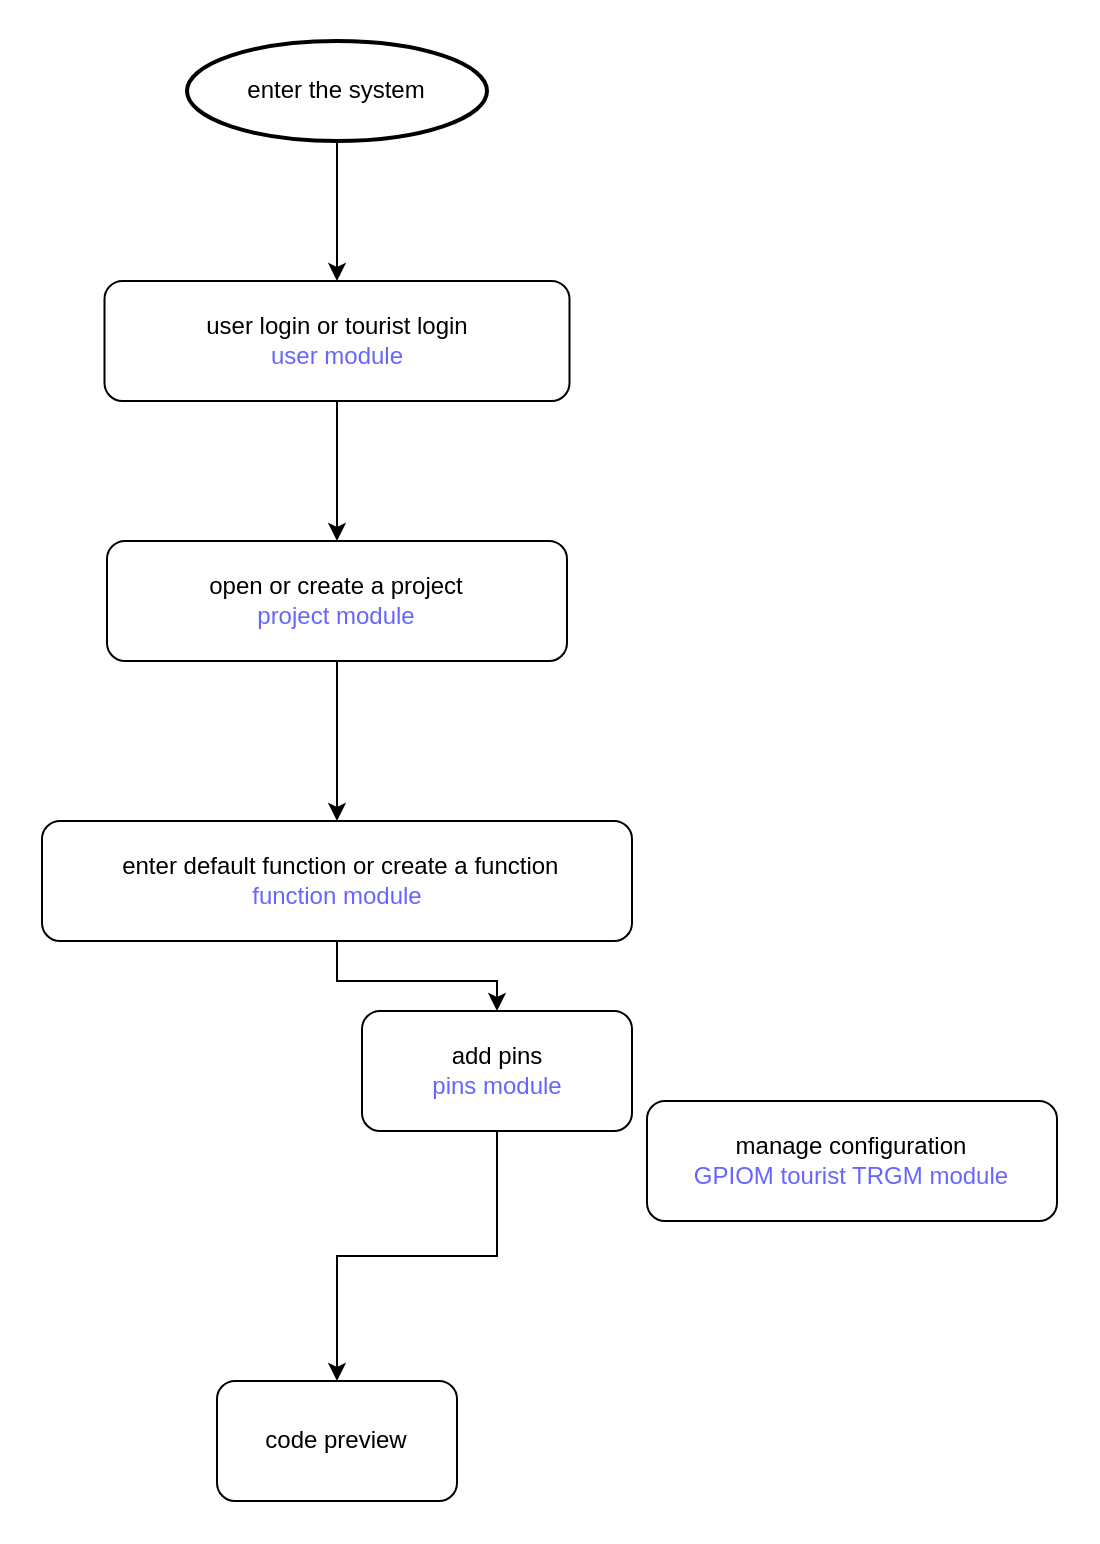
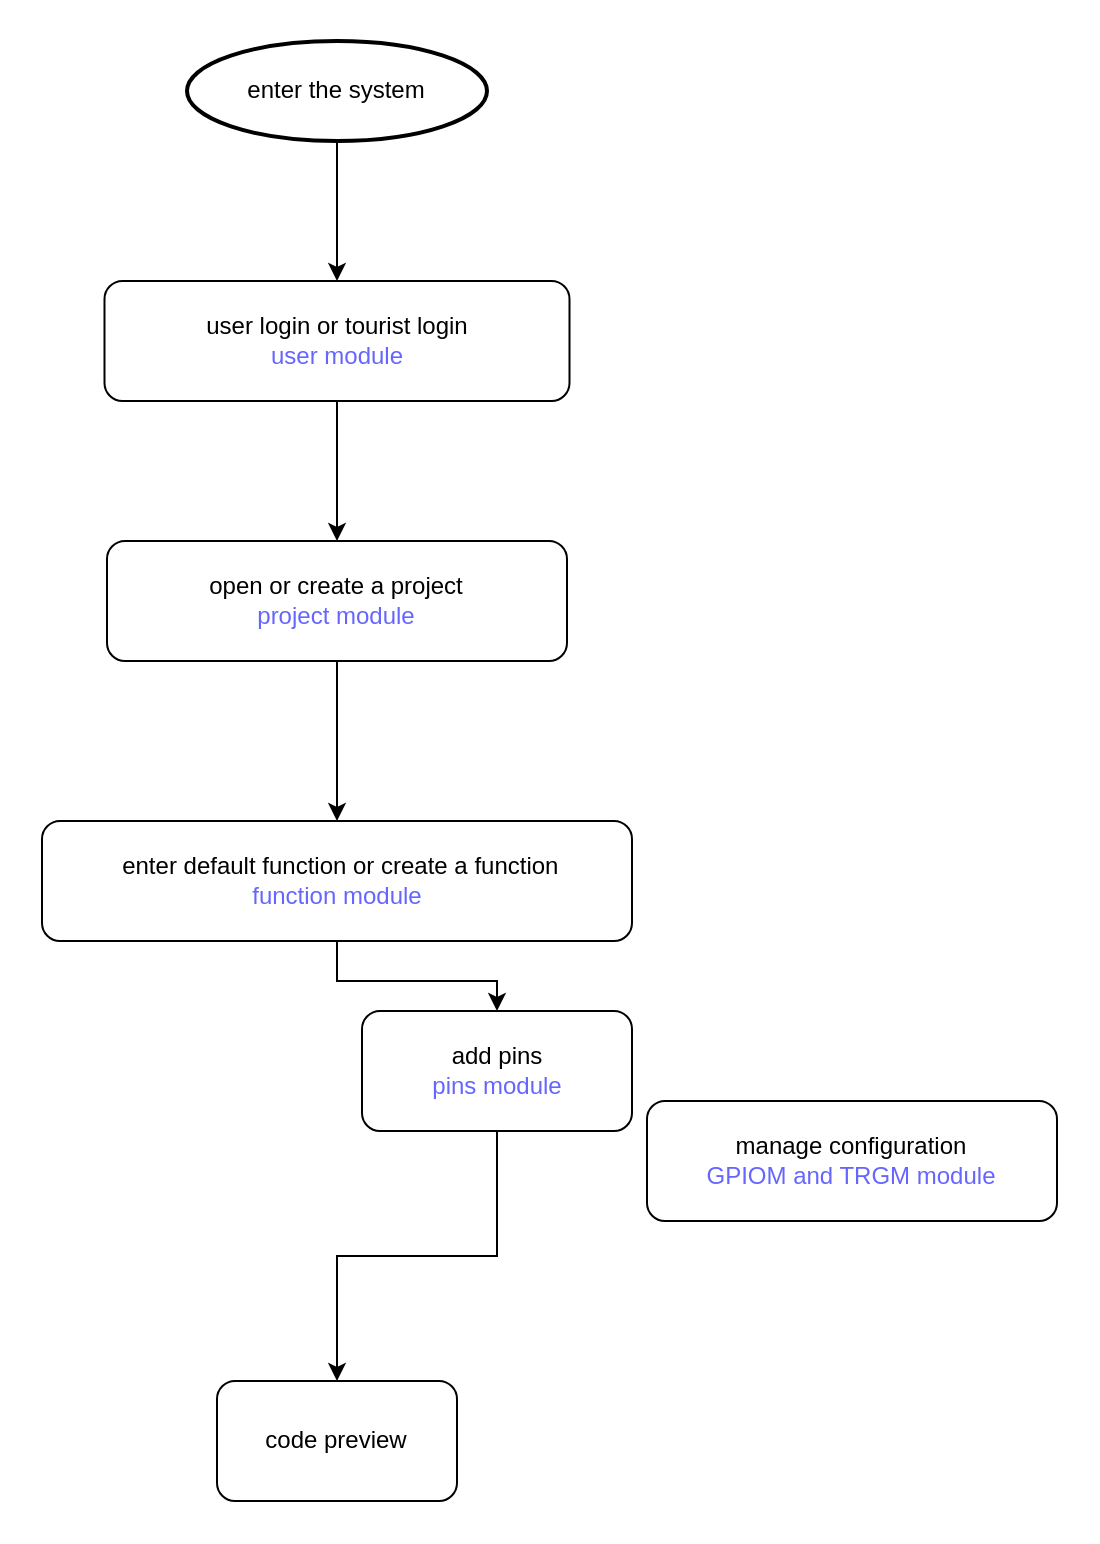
(852, 1161) -> (852, 1161)
